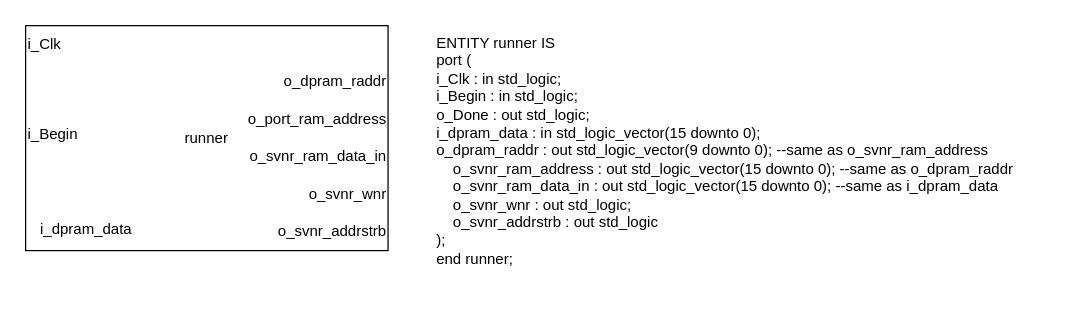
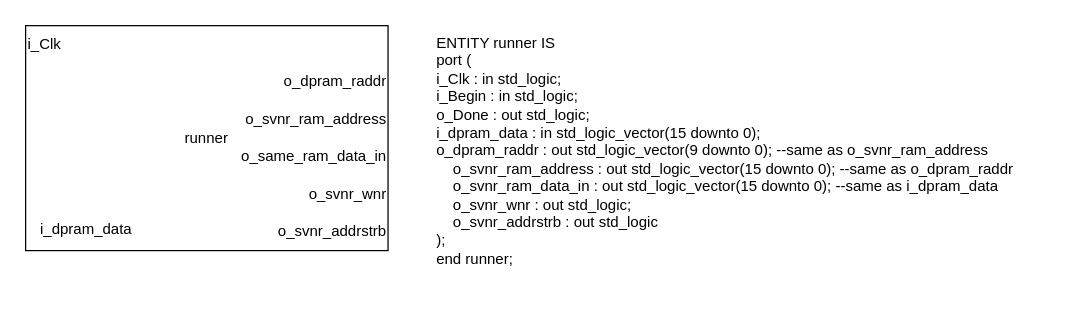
(311, 119) -> (311, 119)
(63, 134) -> none
(313, 157) -> (313, 157)
